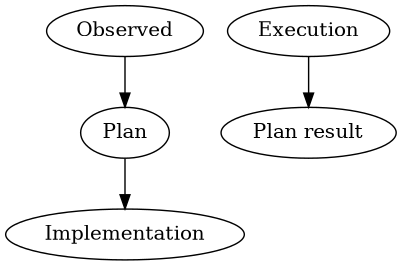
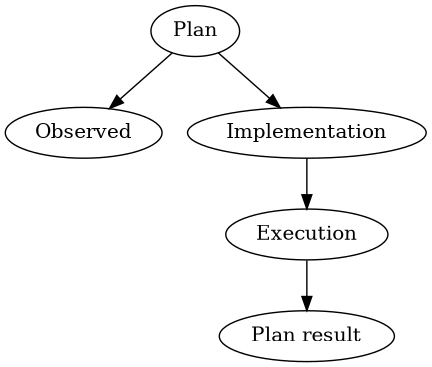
(125, 75) -> (146, 76)
none -> (307, 177)
